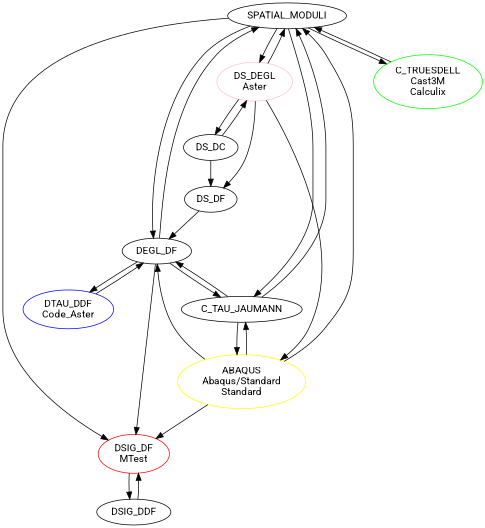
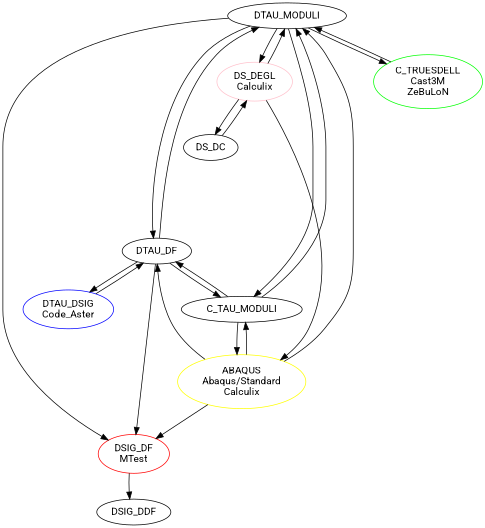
(287, 16) -> (287, 16)
(255, 82) -> (255, 82)
(428, 82) -> (428, 82)
(211, 199) -> none
(157, 251) -> (157, 251)
(68, 309) -> (68, 309)
(242, 309) -> (242, 309)
(242, 382) -> (242, 382)
(139, 490) -> none
